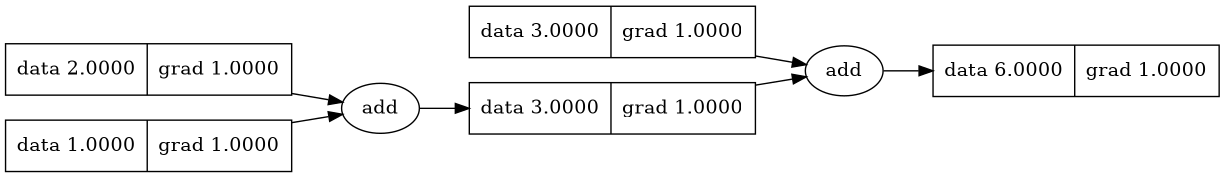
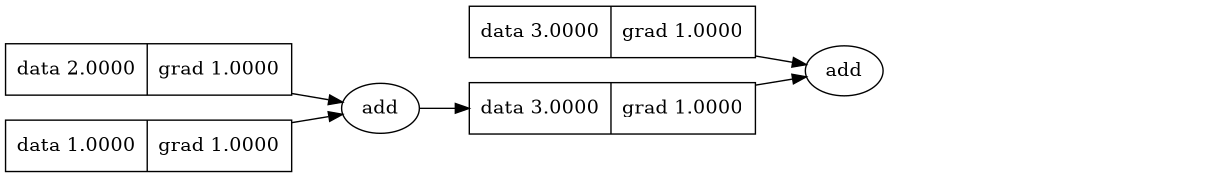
(1076, 71) -> none
